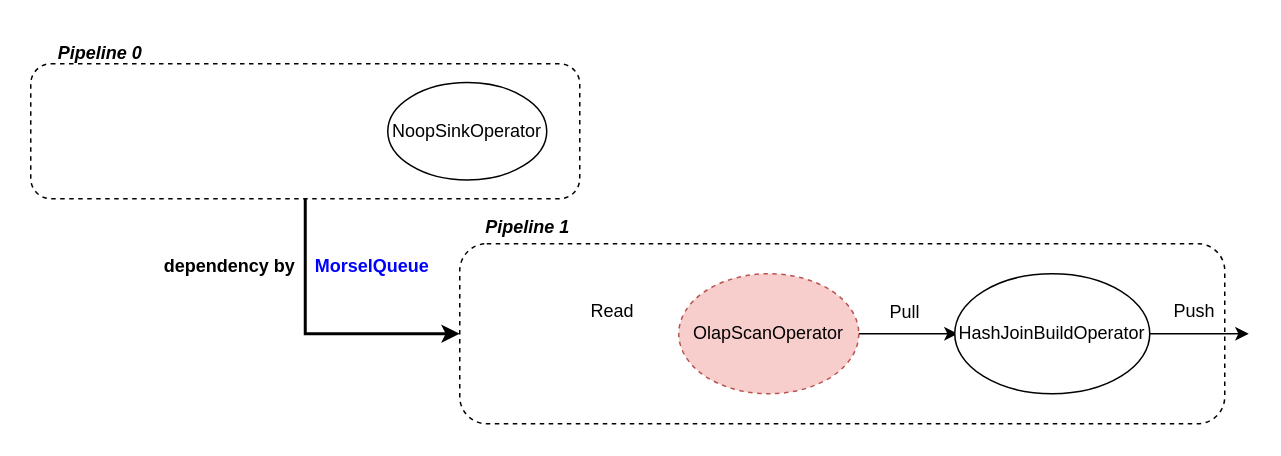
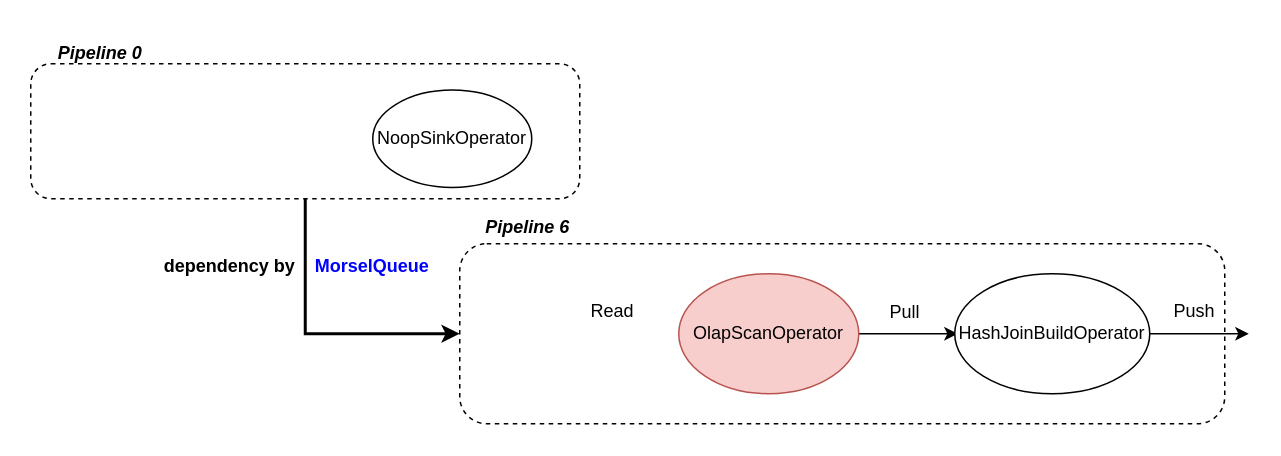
(467, 131) -> (452, 139)
(528, 227) -> (528, 227)
(769, 334) -> (769, 334)
